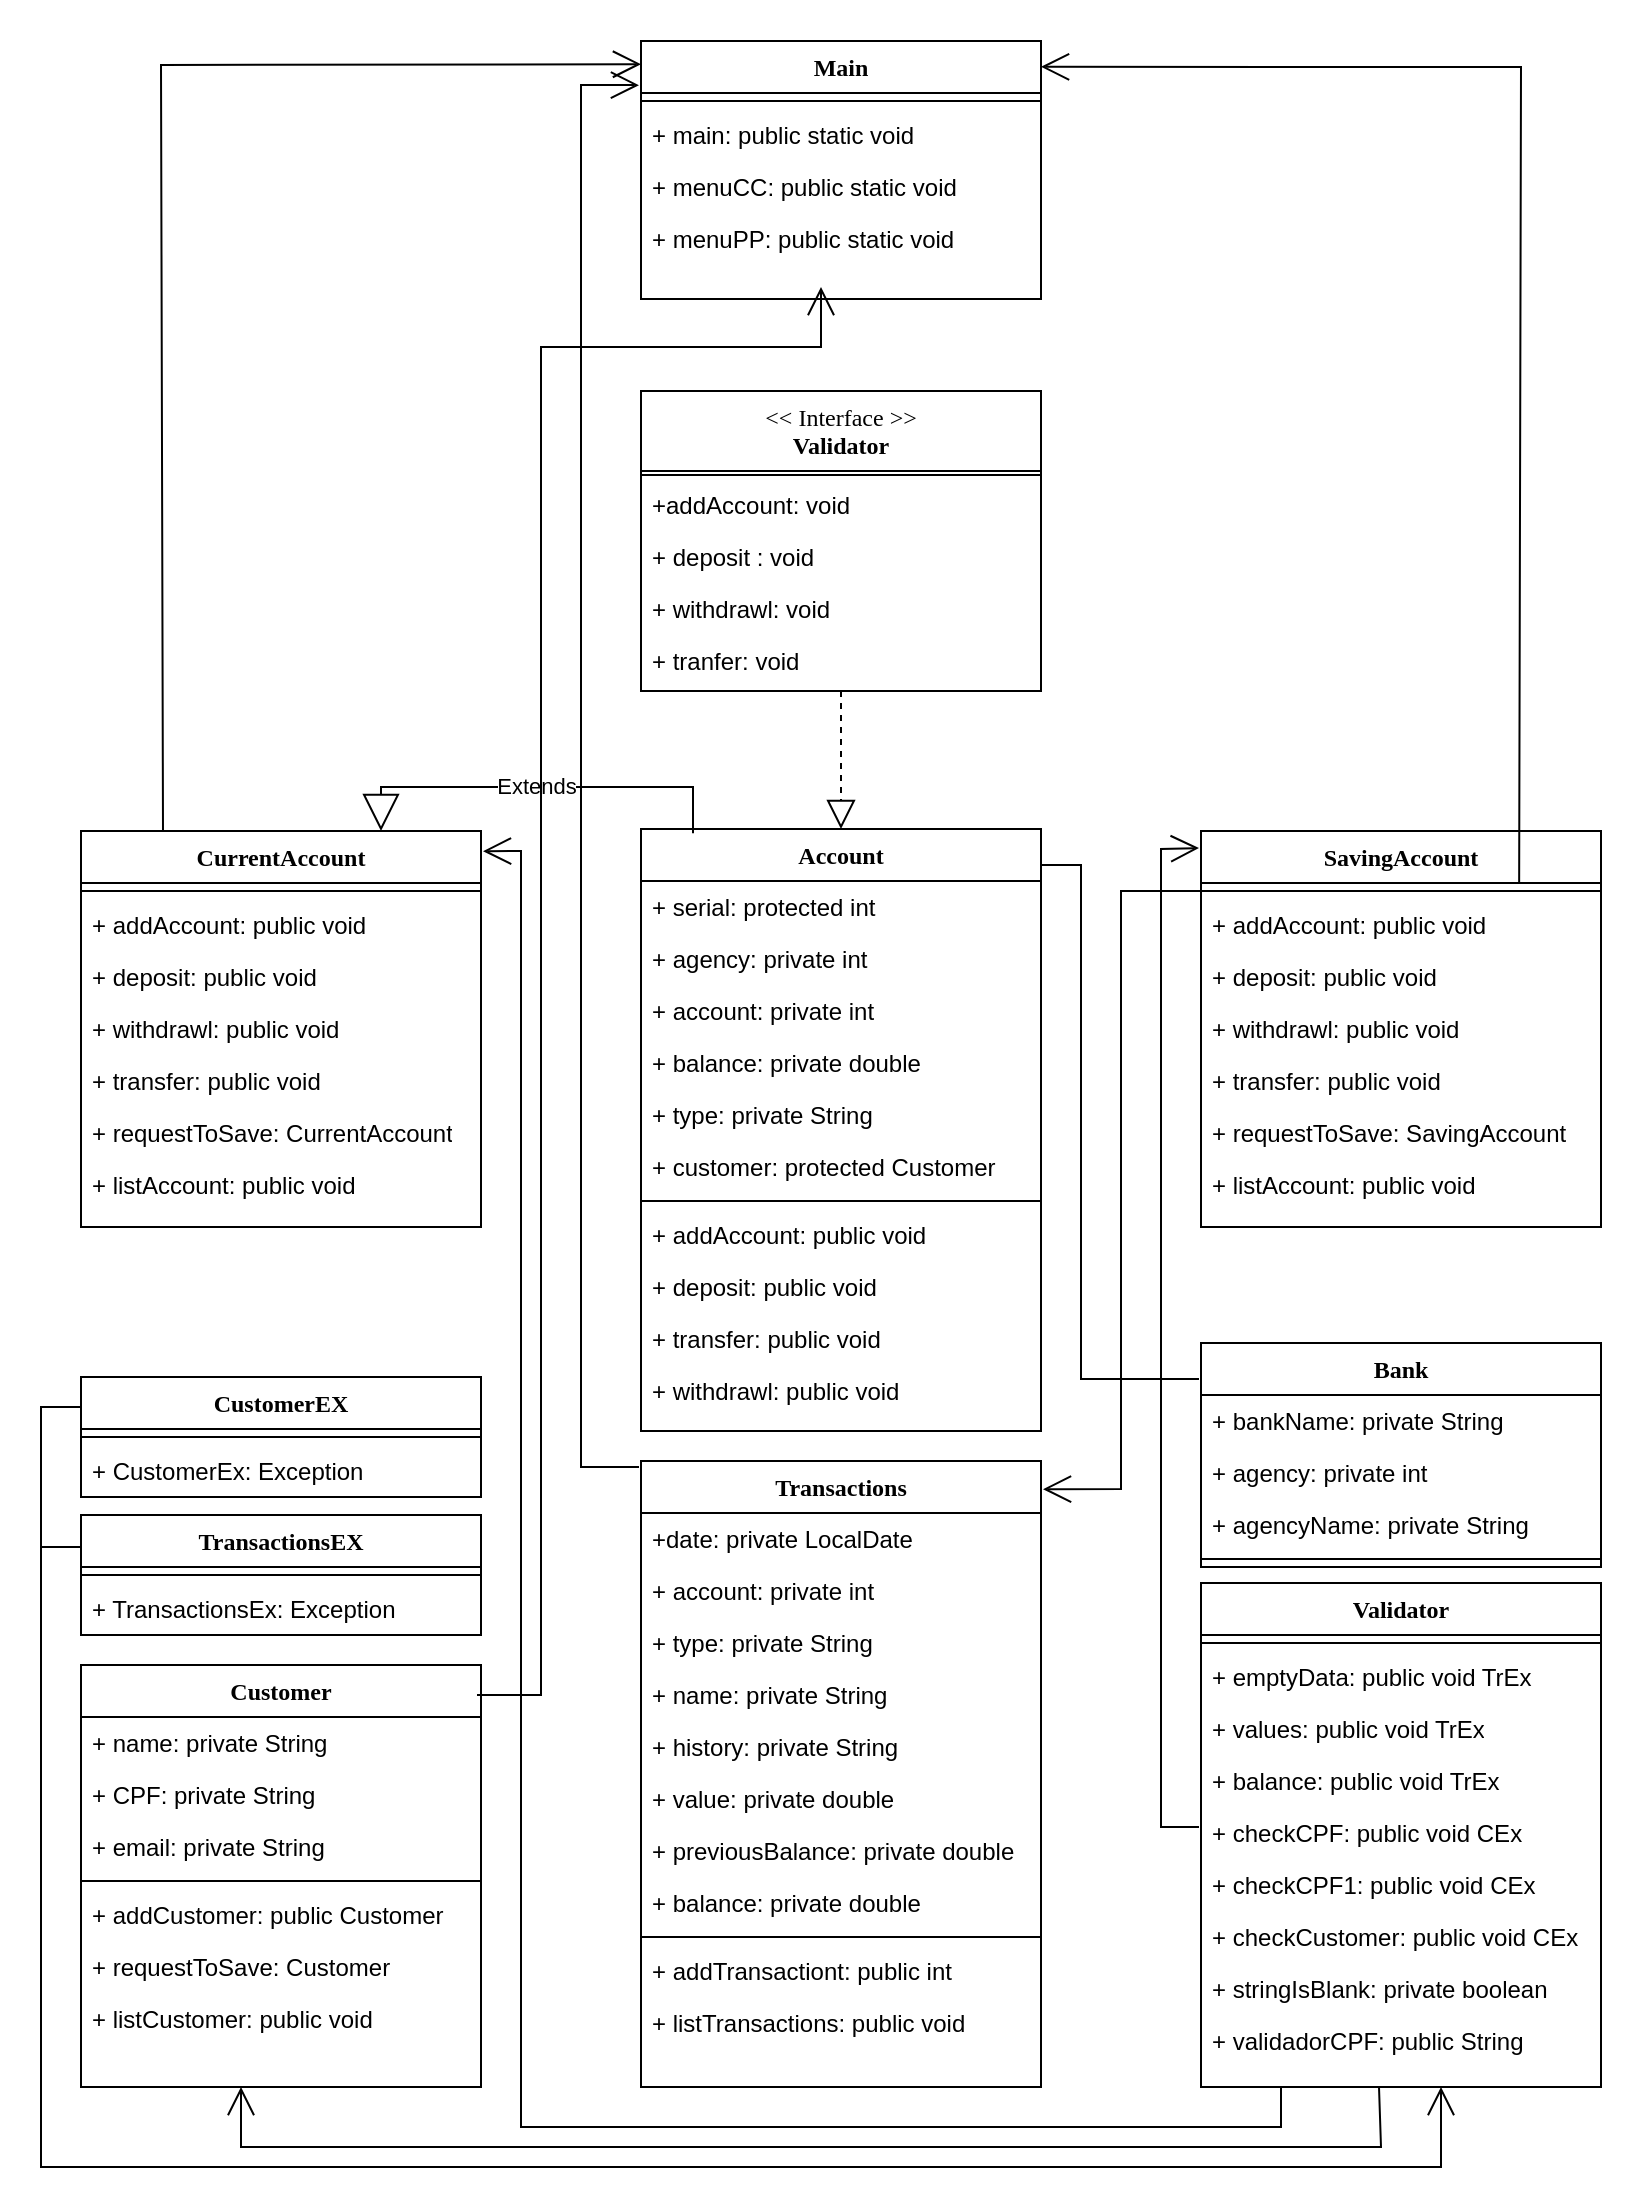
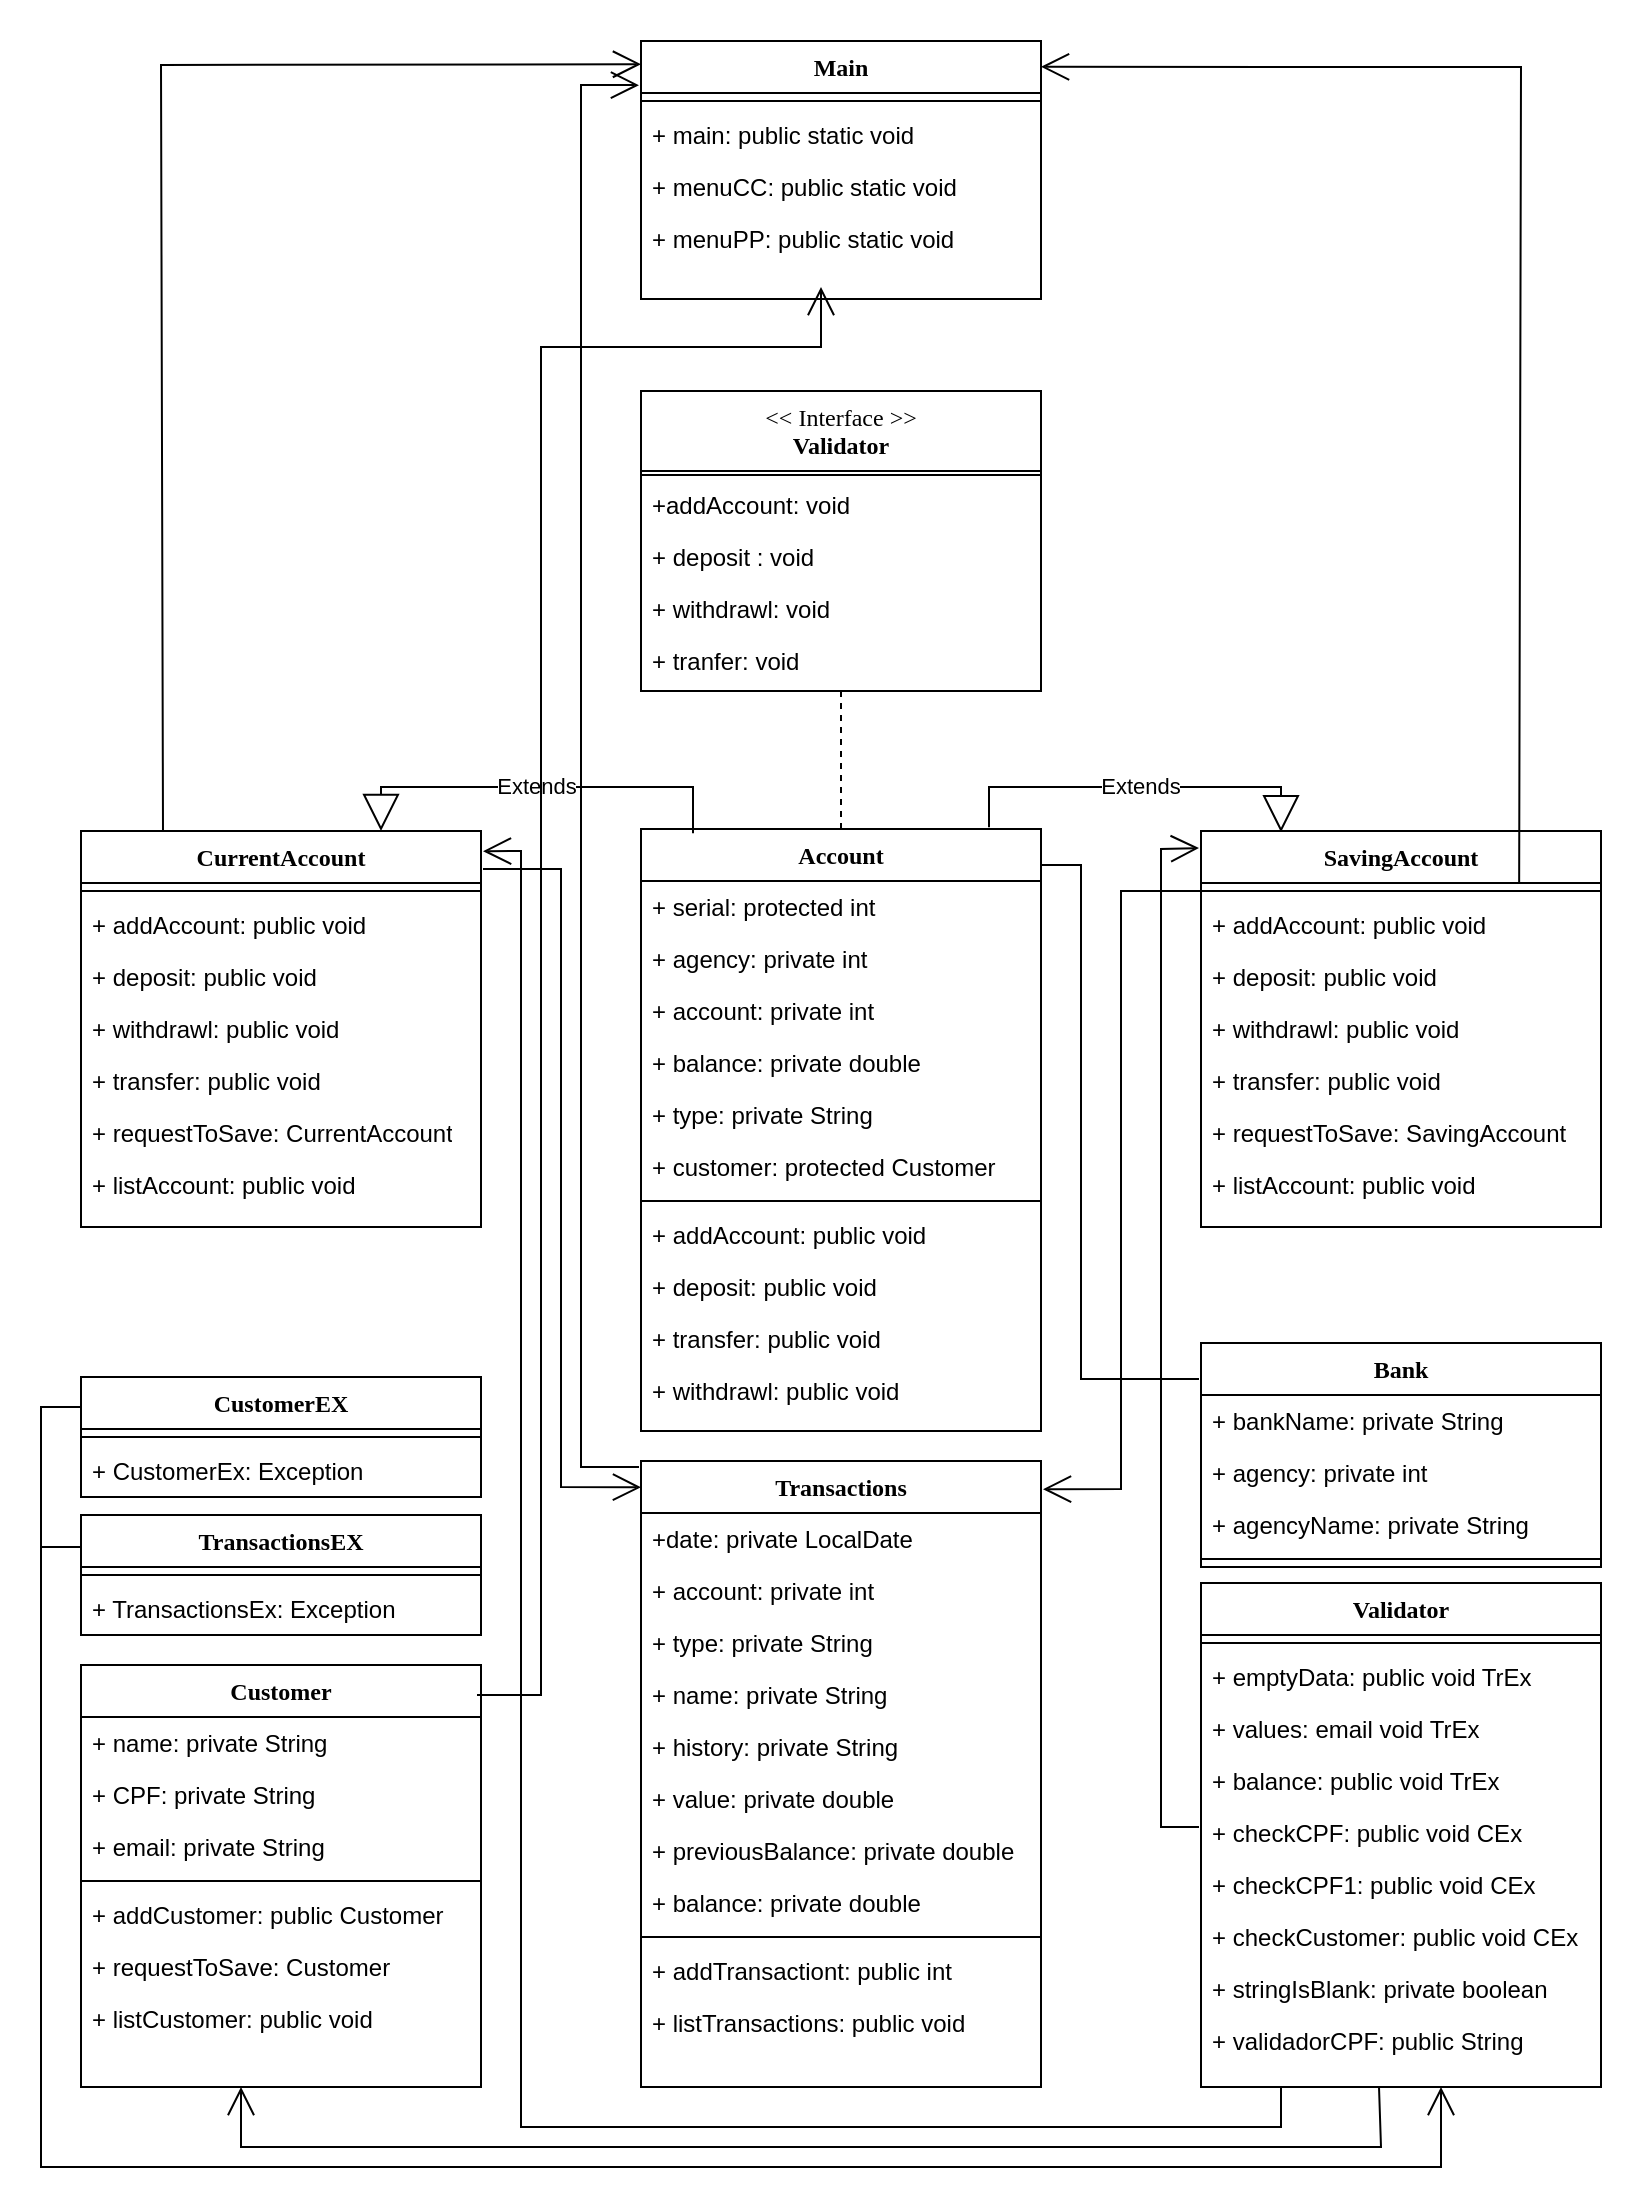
none -> (1119, 787)
(841, 799) -> (841, 812)
none -> (561, 1177)
(1360, 1731) -> (1353, 1731)
